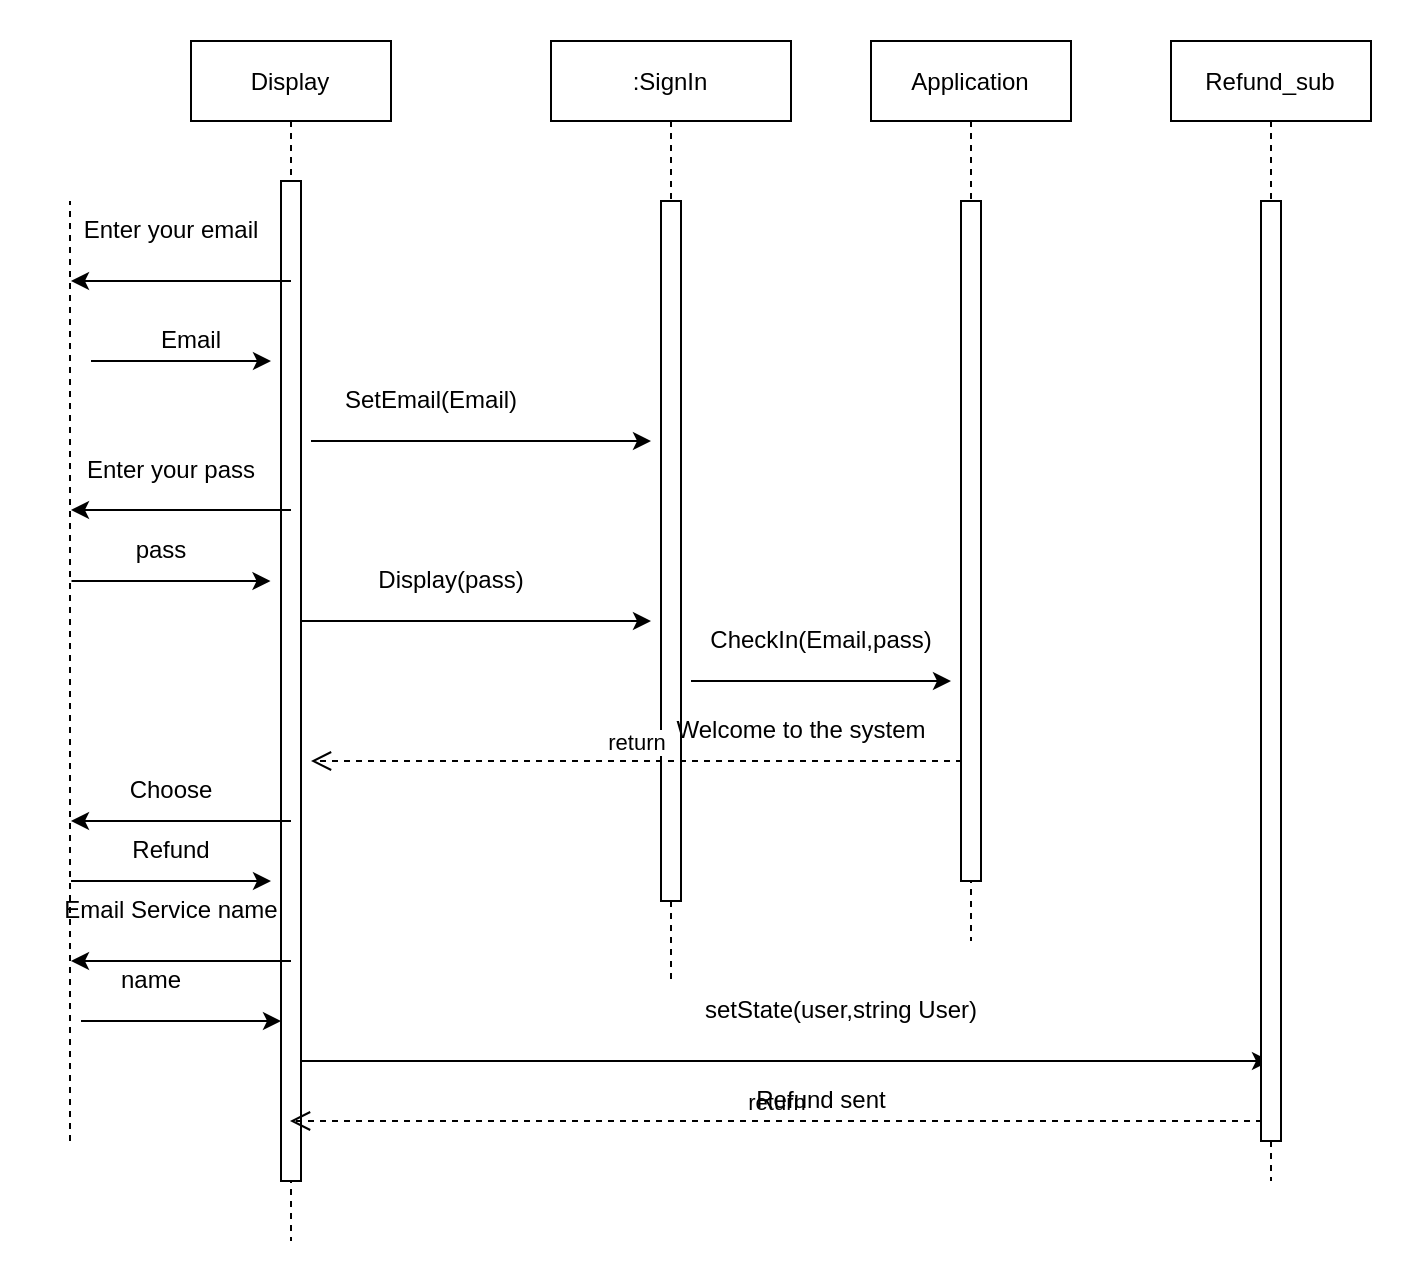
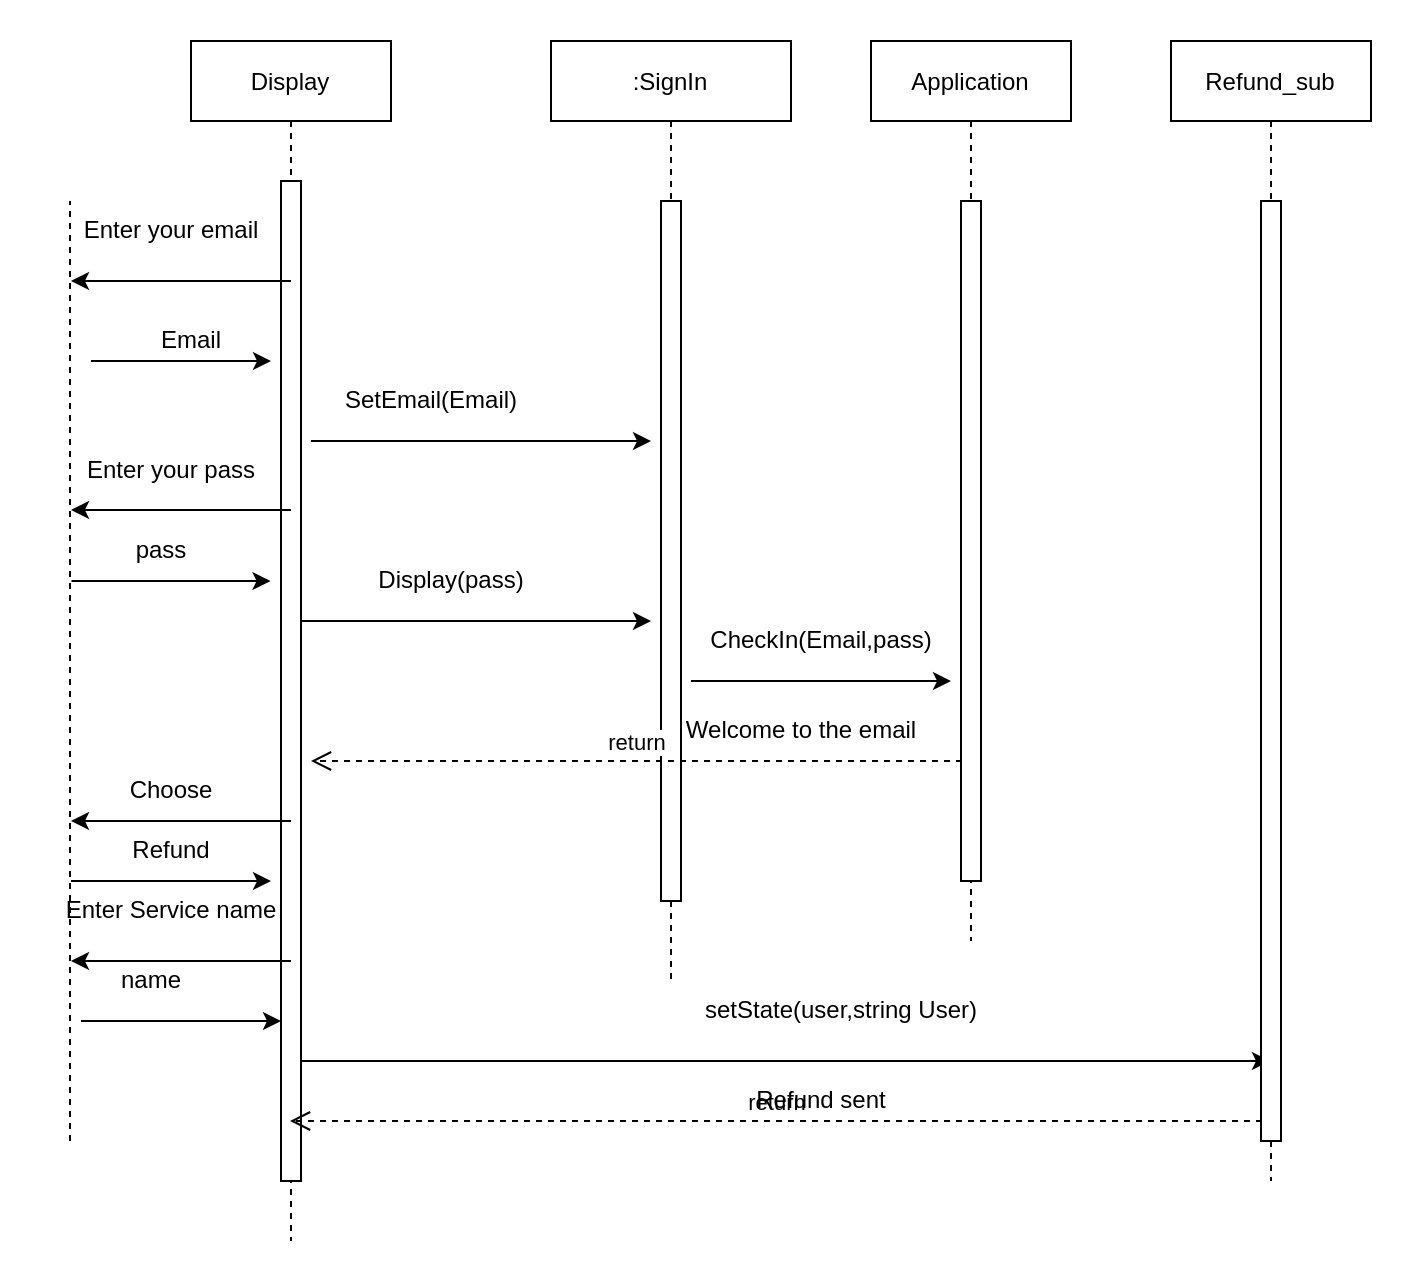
(802, 731) -> (802, 731)
(172, 911) -> (172, 911)
